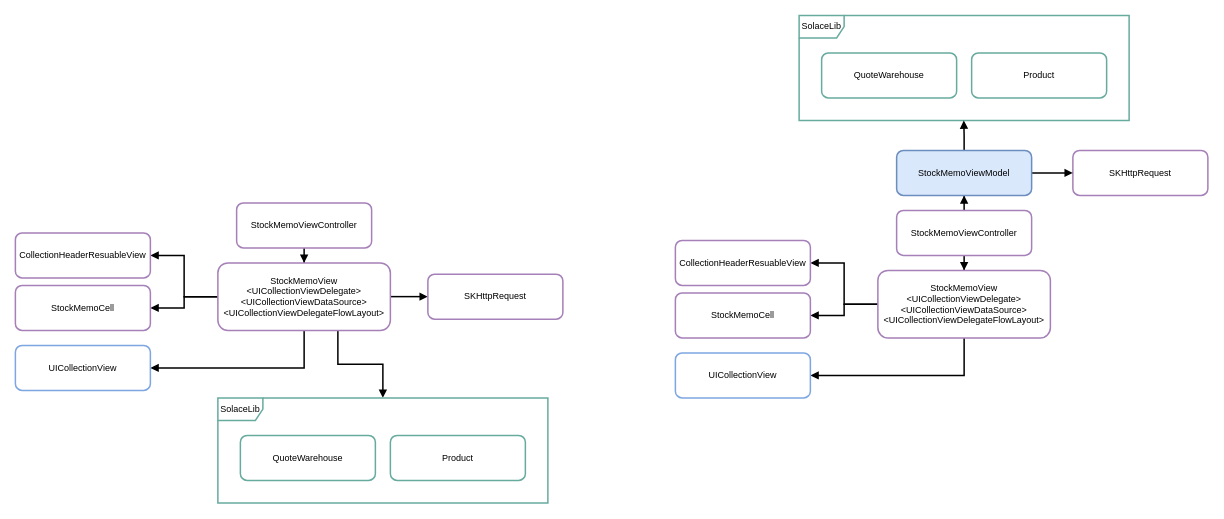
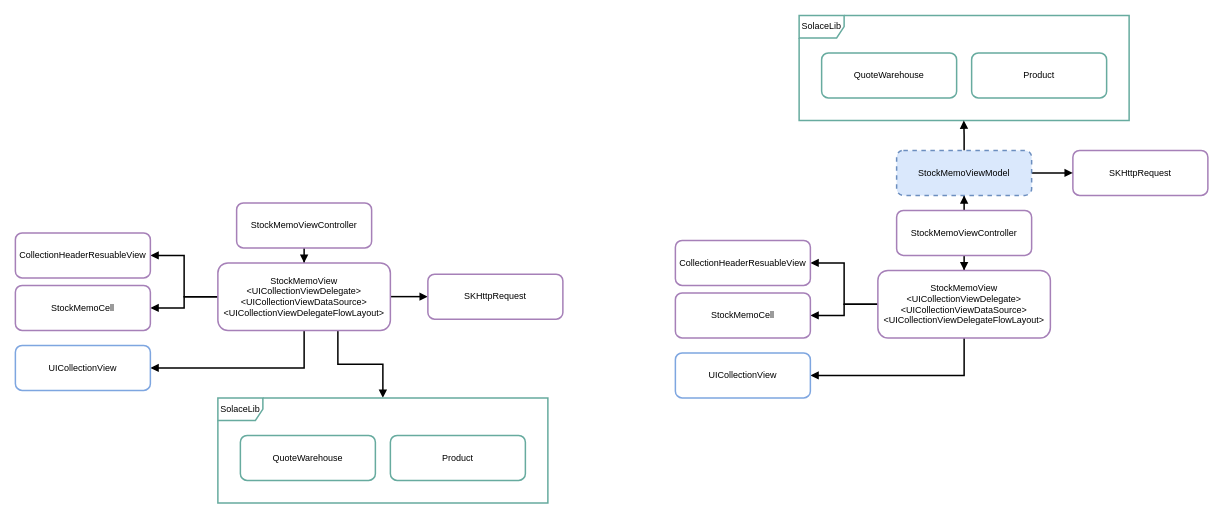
(964, 173) -> (964, 173)
